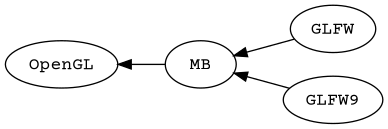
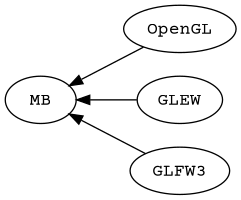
(333, 29) -> (180, 100)
(148, 64) -> (112, 63)
(333, 100) -> (180, 171)
